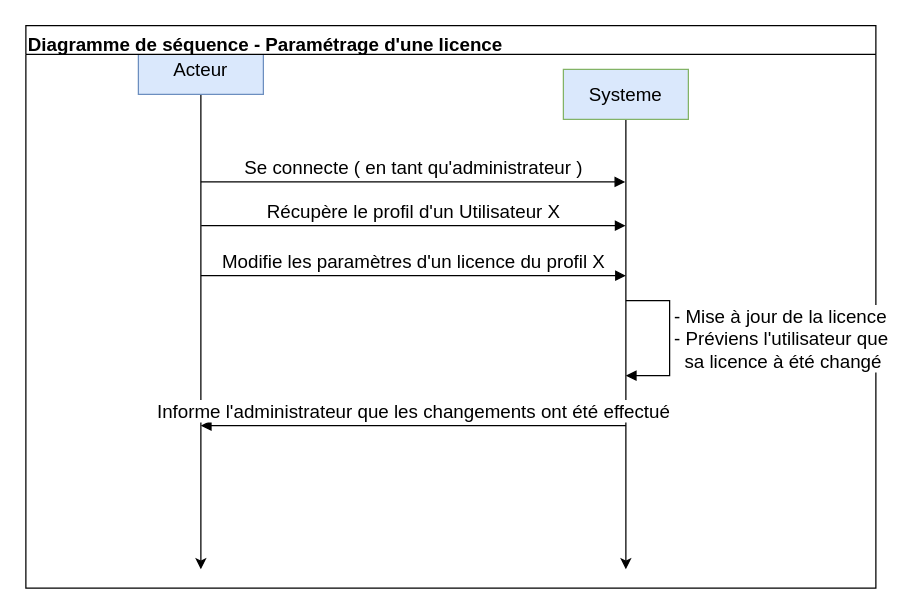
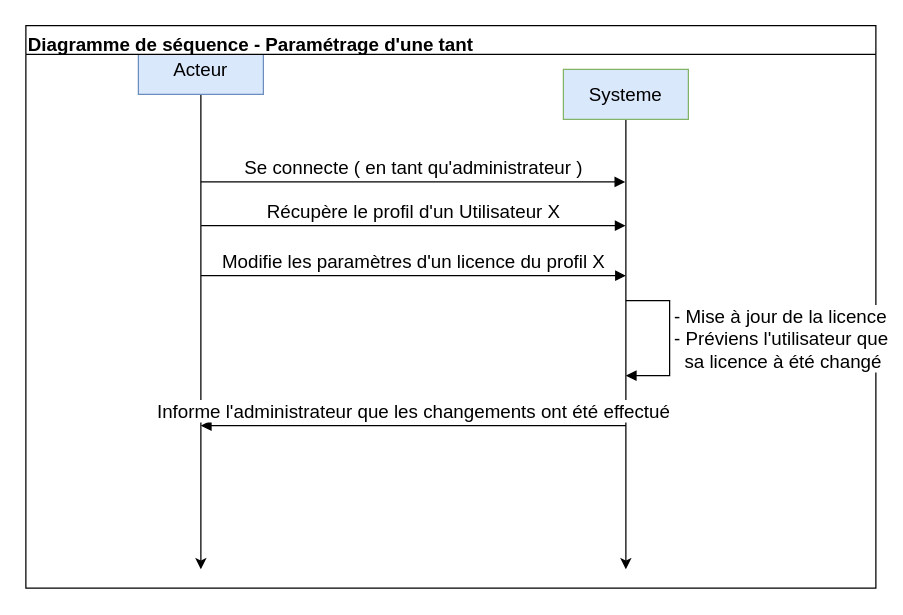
(260, 45) -> (249, 45)
